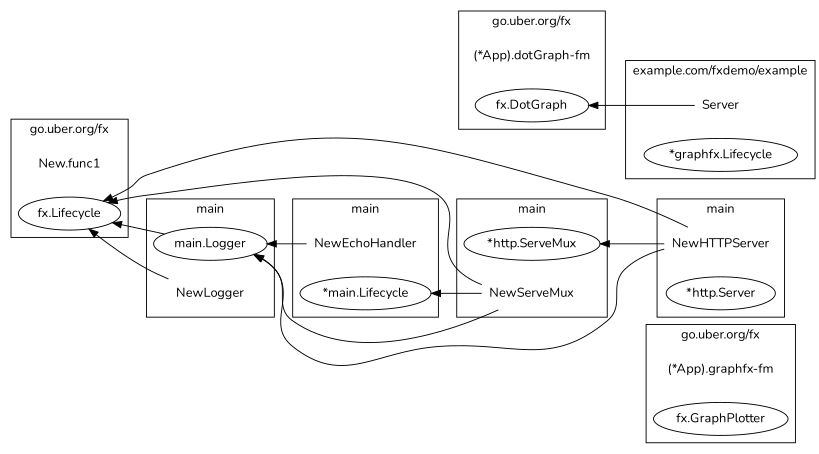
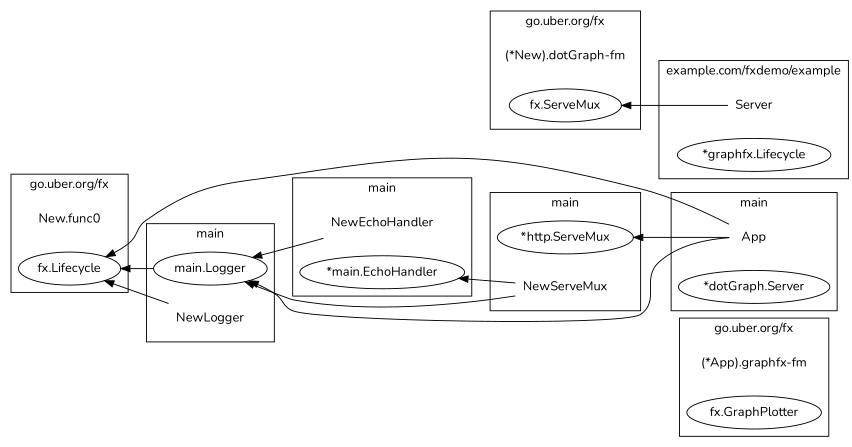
(532, 56) -> (565, 56)
(532, 105) -> (565, 105)
(70, 164) -> (70, 219)
(333, 176) -> none
(721, 244) -> (754, 237)
(366, 293) -> (382, 272)
(721, 293) -> (754, 287)
